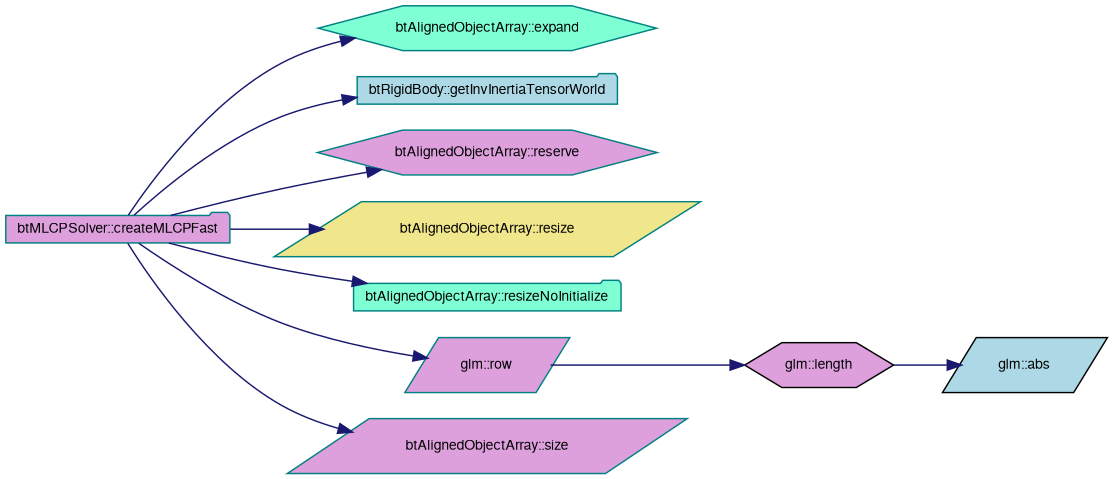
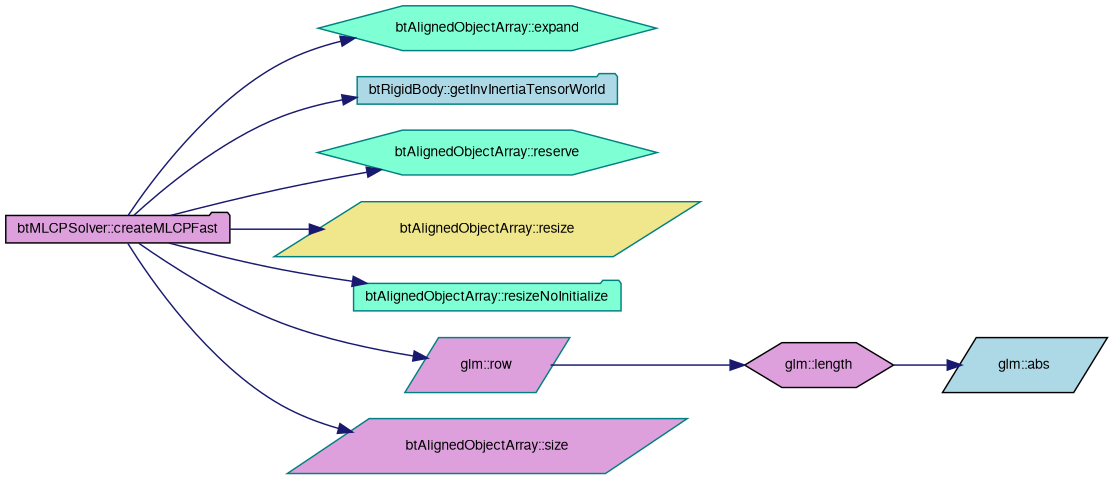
(487, 153) -> (487, 153)
(118, 229) -> (118, 229)
